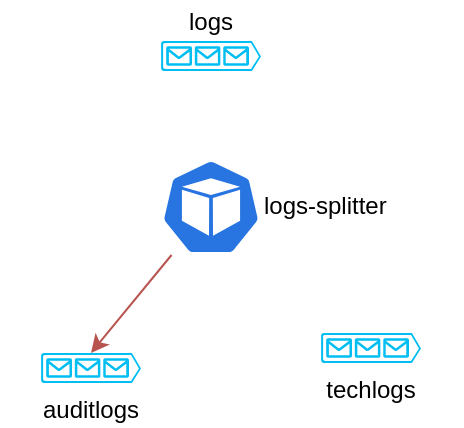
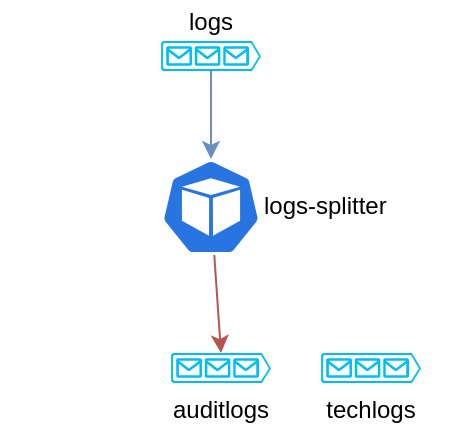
none -> (211, 108)
(371, 348) -> (371, 368)
(91, 368) -> (221, 368)
